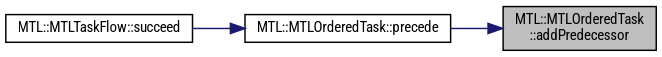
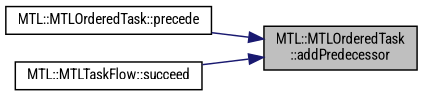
(211, 28) -> (225, 62)
